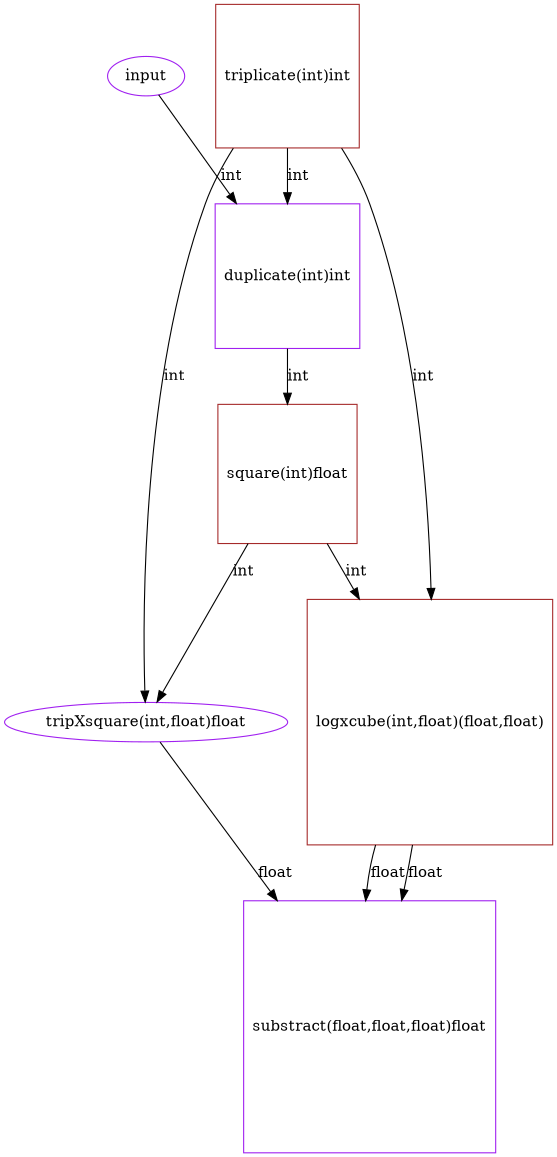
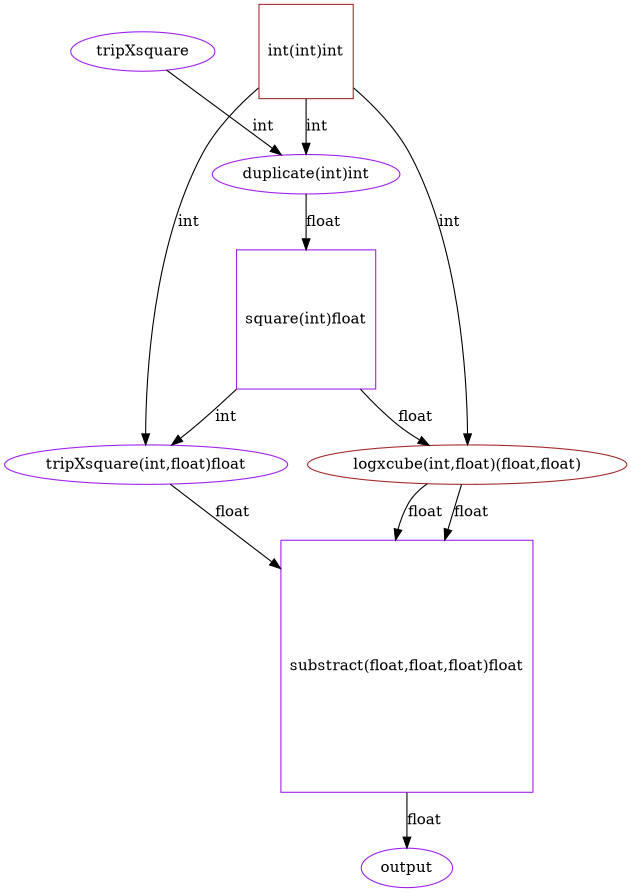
(146, 76) -> (143, 52)
(287, 76) -> (306, 52)
(287, 276) -> (306, 174)
(298, 376) -> (324, 222)
(287, 474) -> (306, 319)
(357, 571) -> (416, 417)
(430, 722) -> (467, 465)
none -> (407, 868)
